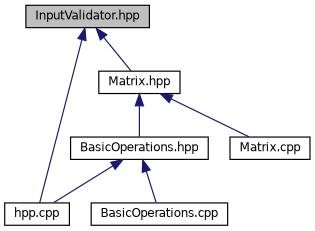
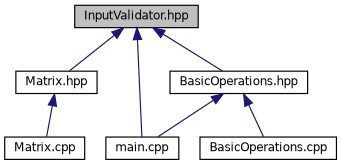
(139, 121) -> (193, 53)
(37, 214) -> (142, 148)
